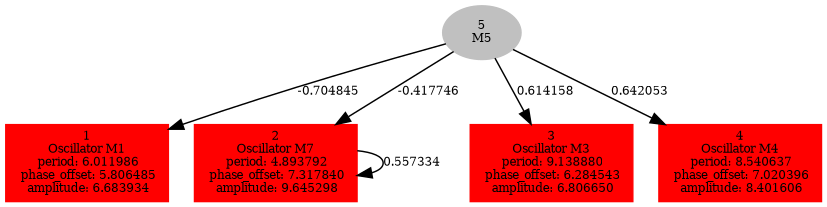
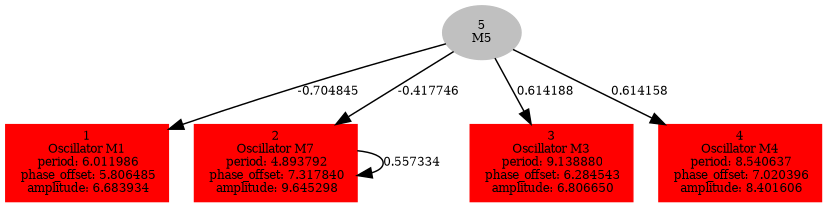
(547, 92) -> (547, 92)
(642, 92) -> (642, 92)
